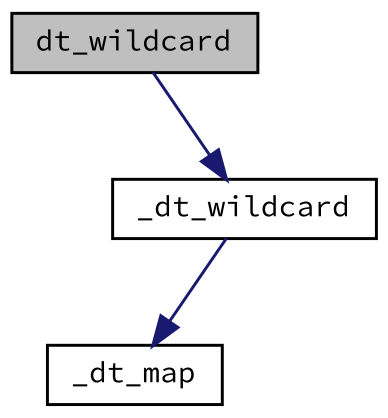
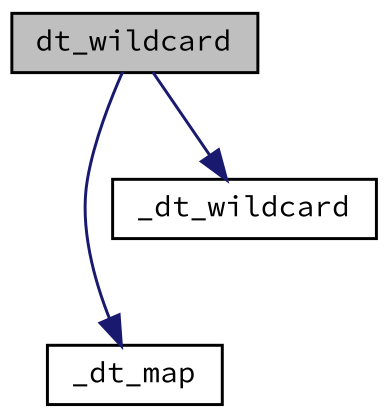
(198, 280) -> (86, 194)
